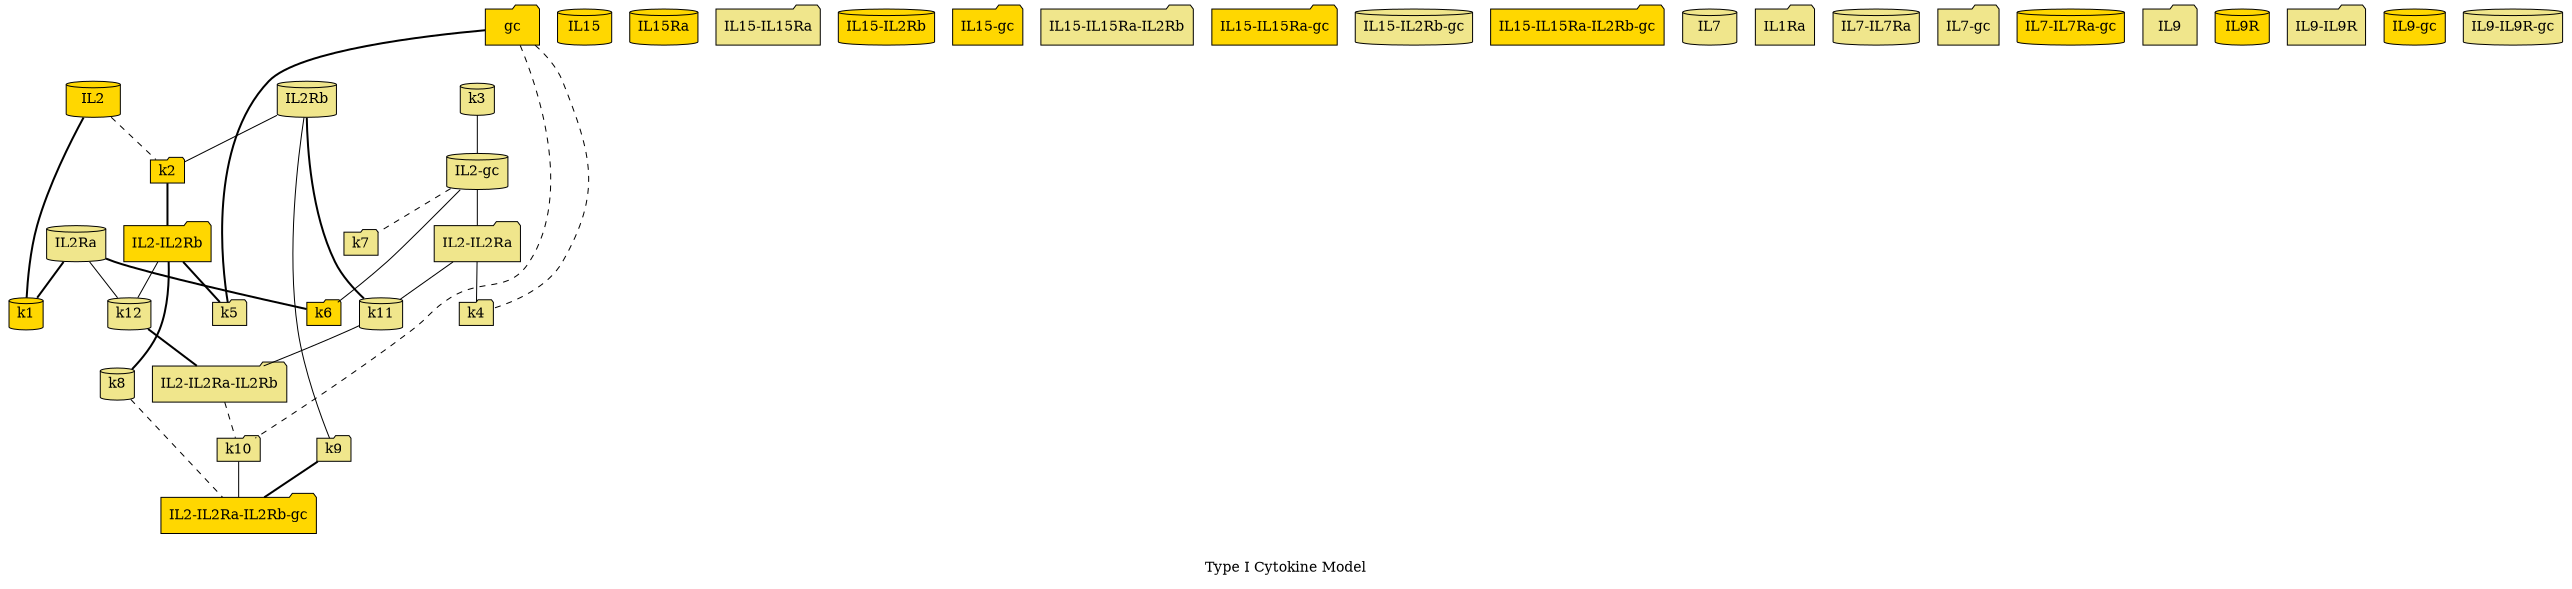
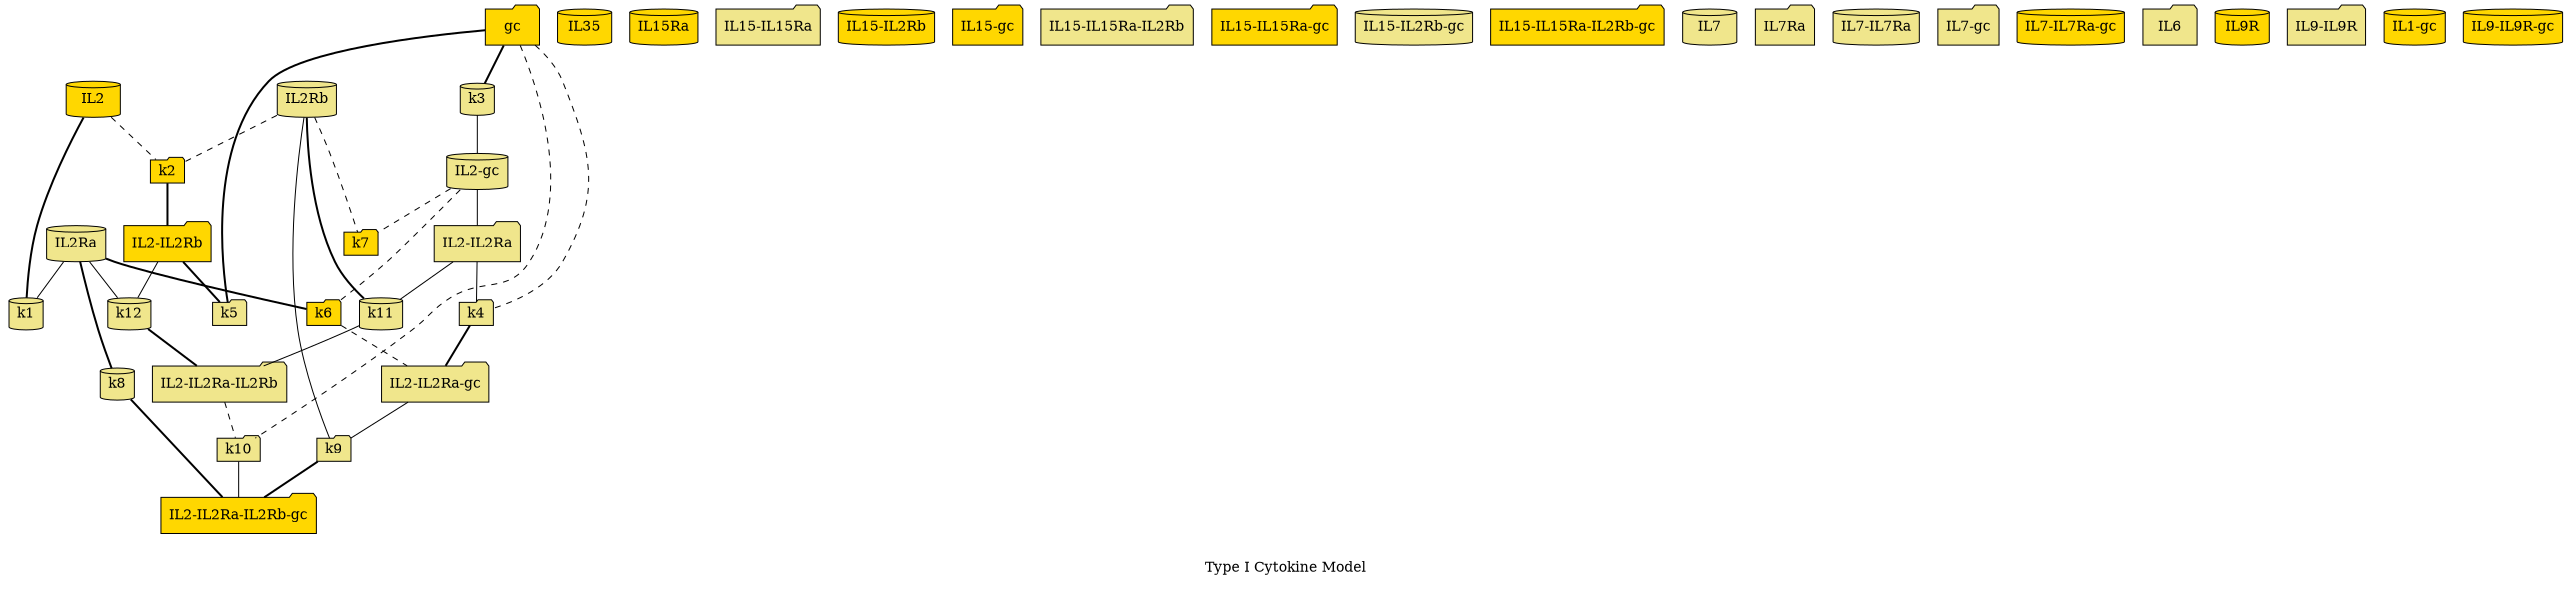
(585, 27) -> (585, 27)
(1785, 27) -> (1785, 27)
(2170, 27) -> (2170, 27)
(2415, 27) -> (2415, 27)
(2513, 27) -> (2513, 27)
none -> (494, 64)
(228, 140) -> (228, 140)
none -> (338, 174)
(361, 244) -> (361, 244)
(401, 248) -> (401, 248)
(50, 280) -> (50, 280)
(26, 314) -> (26, 314)
(163, 320) -> (94, 316)
none -> (435, 384)
(177, 448) -> (177, 448)
